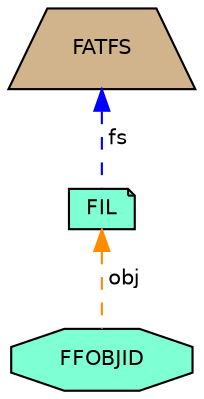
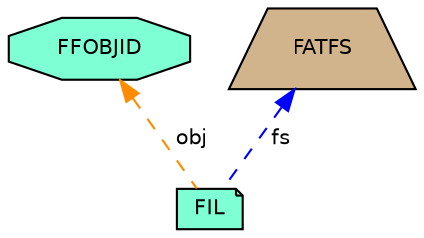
(102, 290) -> (165, 143)
